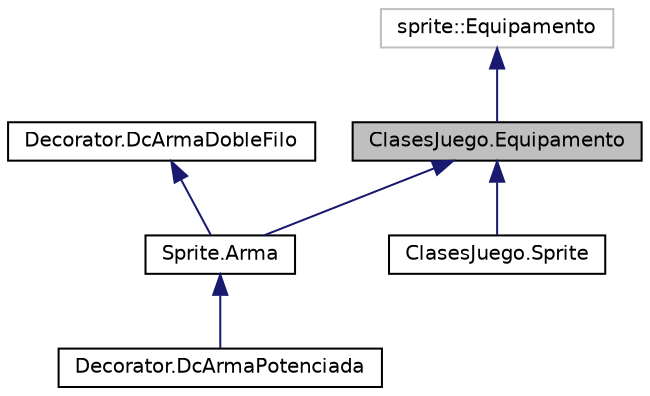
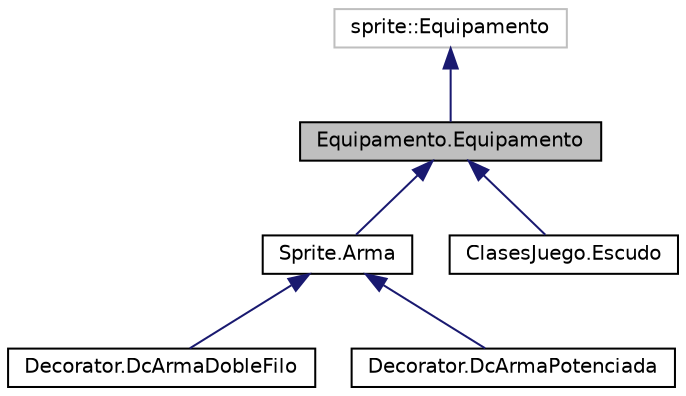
(497, 141) -> (451, 141)
(196, 207) -> (241, 317)
(497, 255) -> (564, 255)
